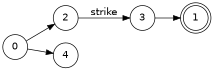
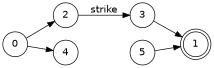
none -> (142, 53)
